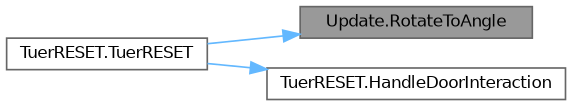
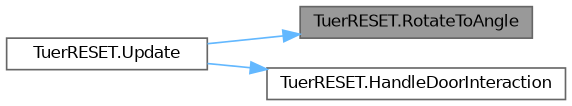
(416, 22) -> (416, 22)
(107, 54) -> (107, 54)
